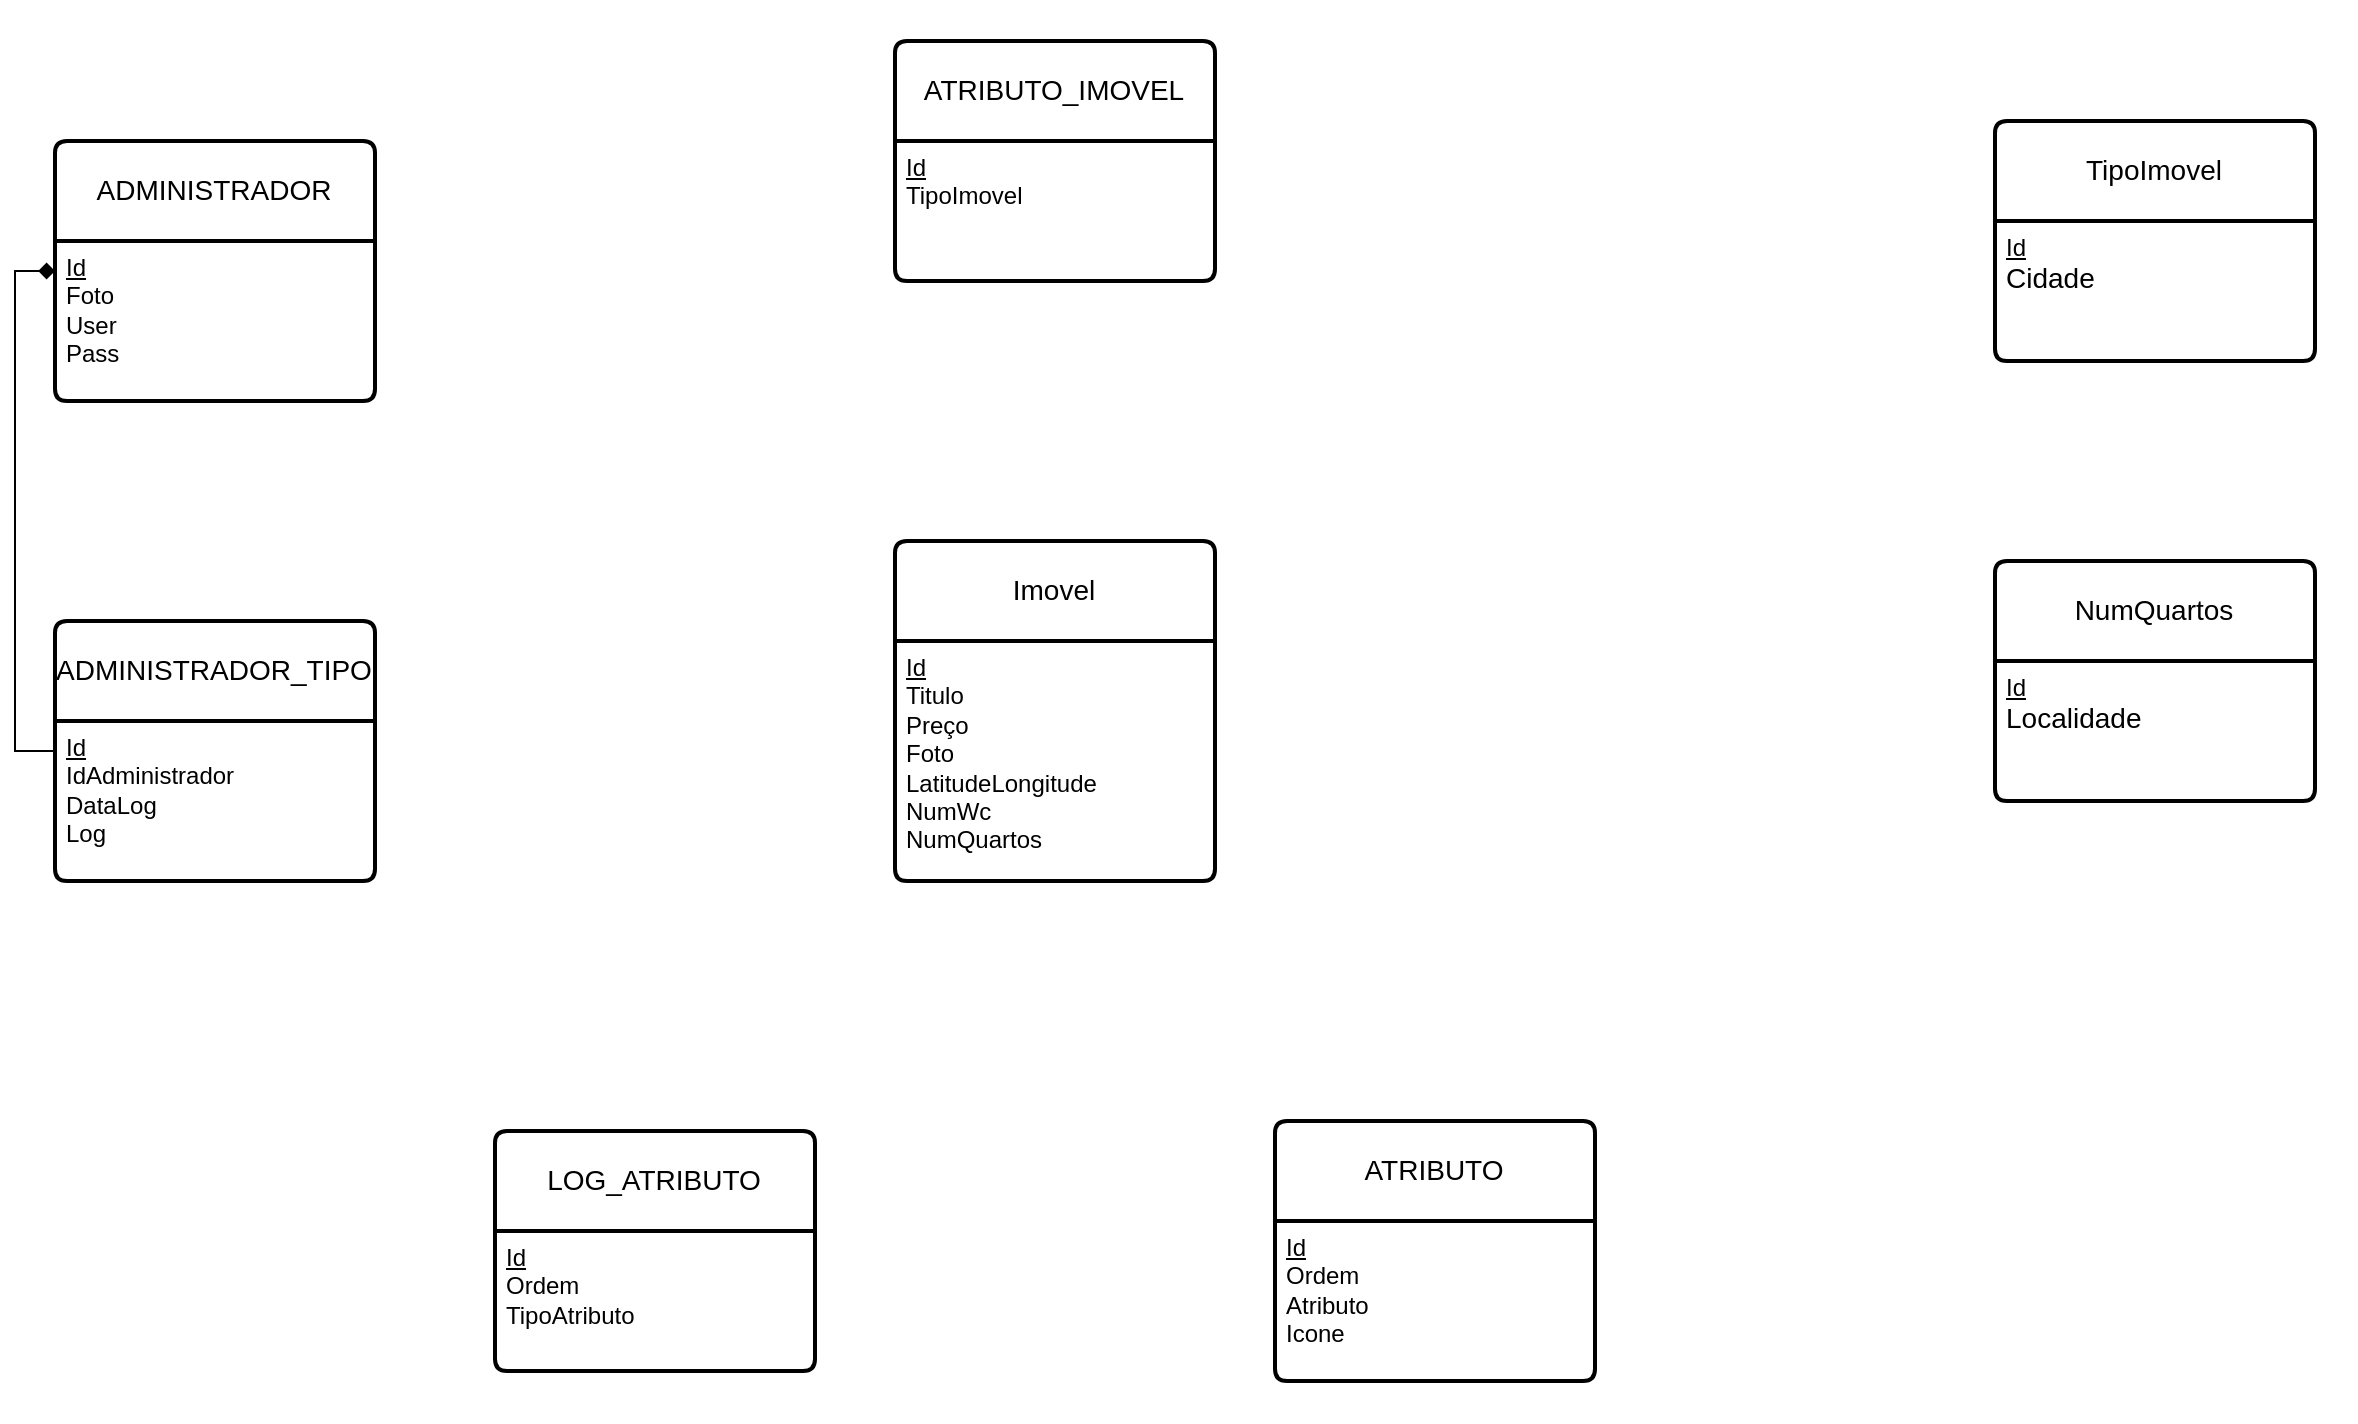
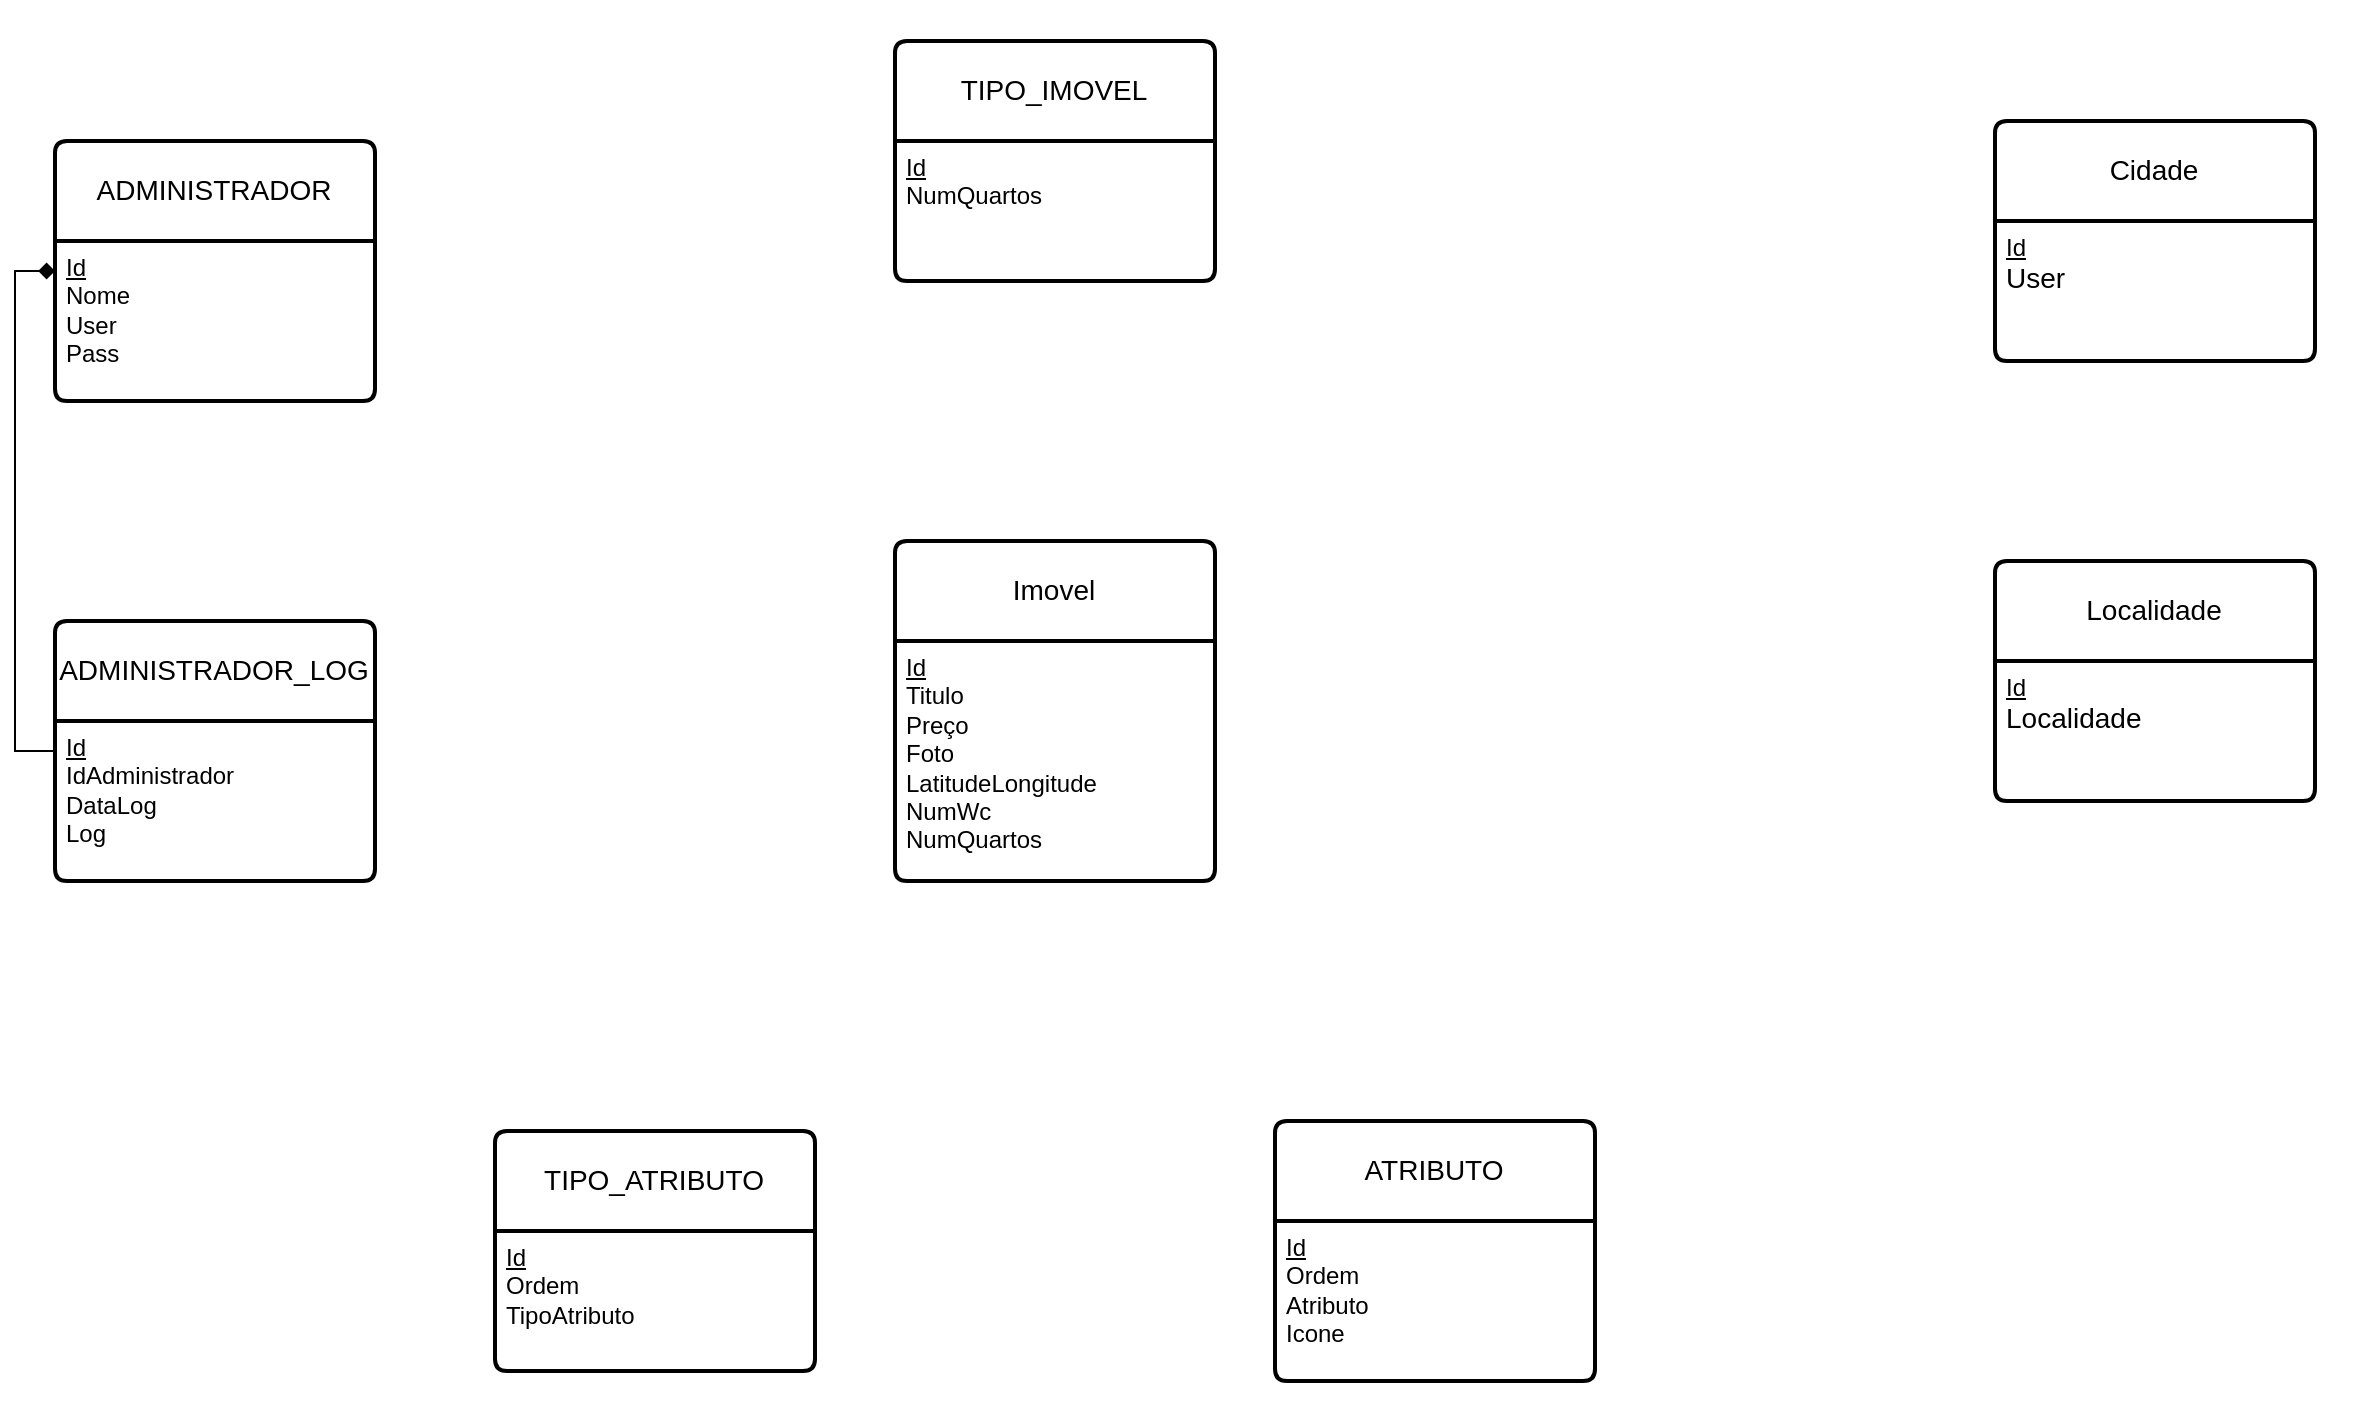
(1055, 91) -> (1055, 91)
(2155, 171) -> (2155, 171)
(968, 184) -> (974, 184)
(2044, 264) -> (2034, 264)
(94, 313) -> (94, 313)
(2155, 611) -> (2155, 611)
(215, 671) -> (215, 671)
(655, 1181) -> (655, 1181)
